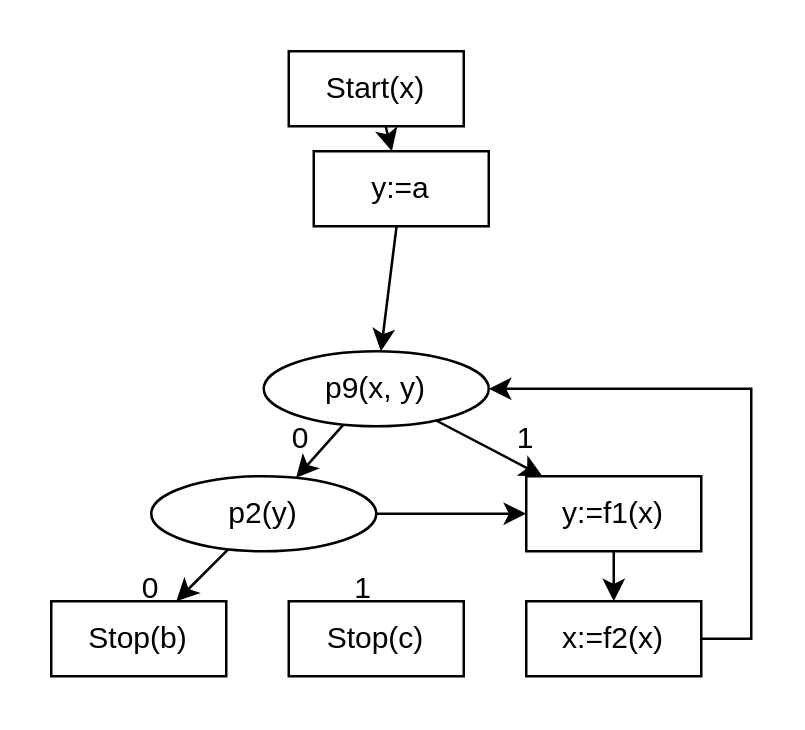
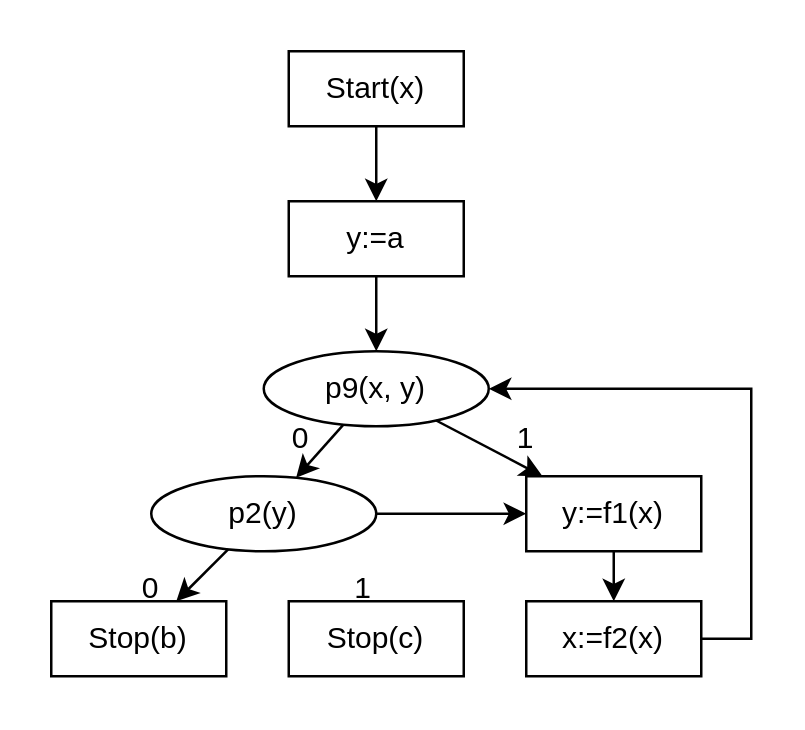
(401, 189) -> (376, 239)
